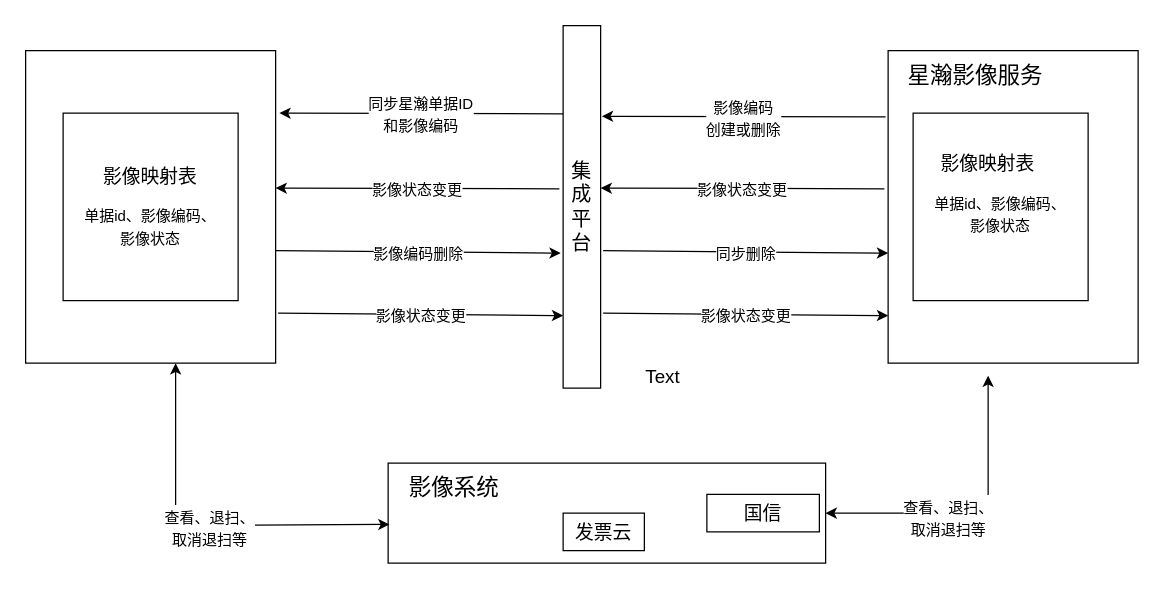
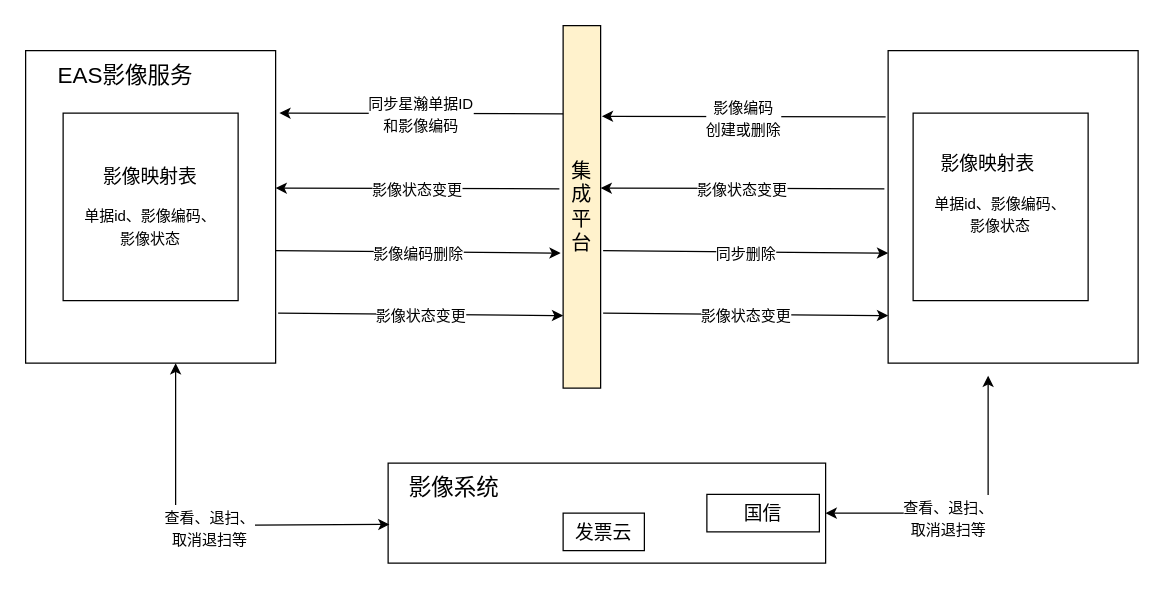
none -> (126, 76)
(976, 76) -> none
(582, 207) -> (582, 207)
(663, 376) -> none
